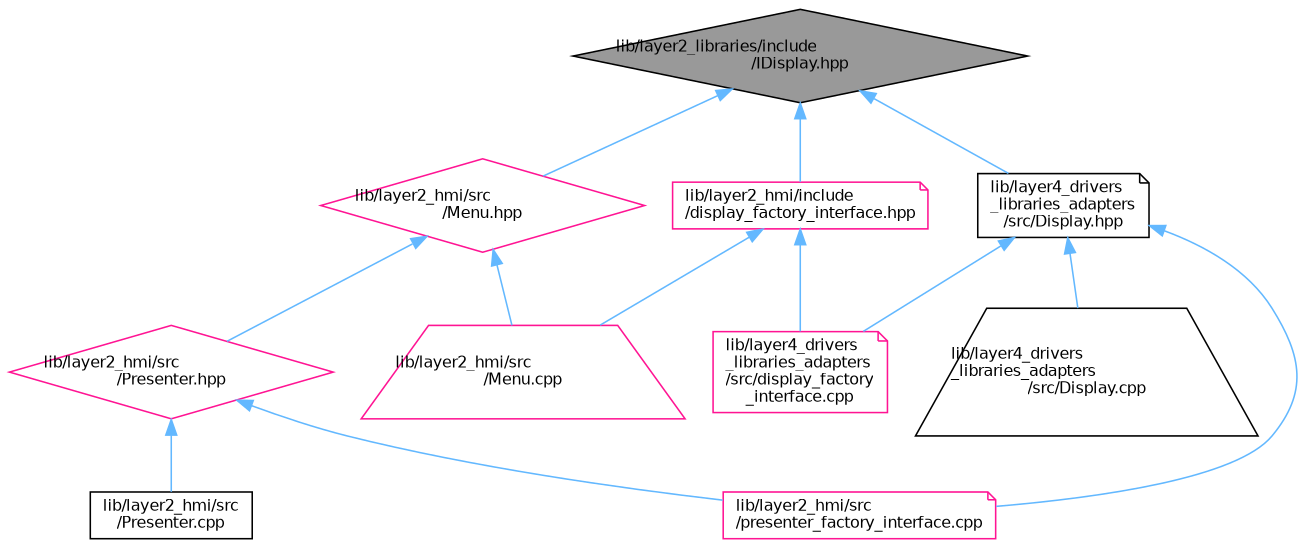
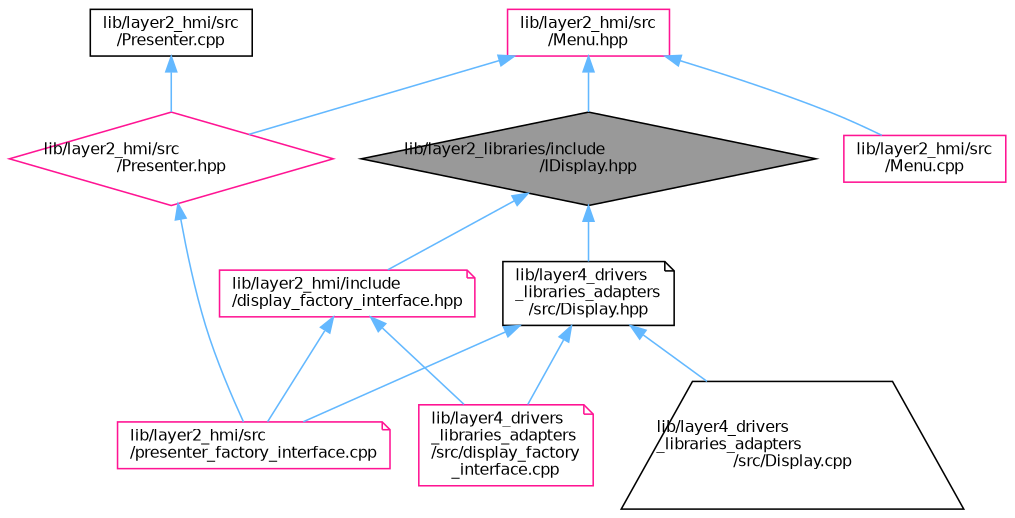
(631, 136) -> (589, 92)
(483, 206) -> (589, 33)
(675, 281) -> (296, 376)
(523, 372) -> (925, 159)
(171, 464) -> (171, 92)
